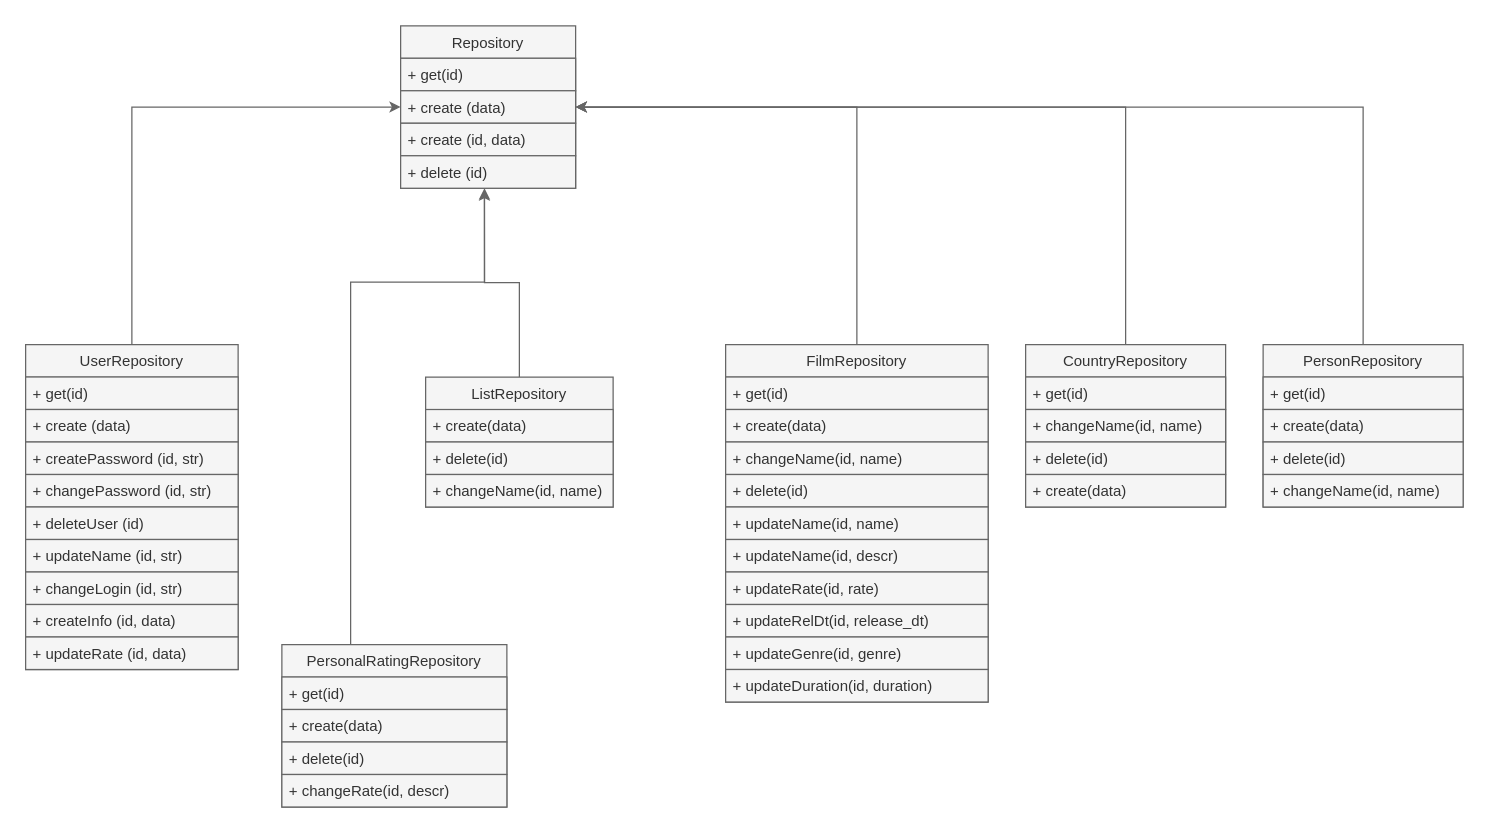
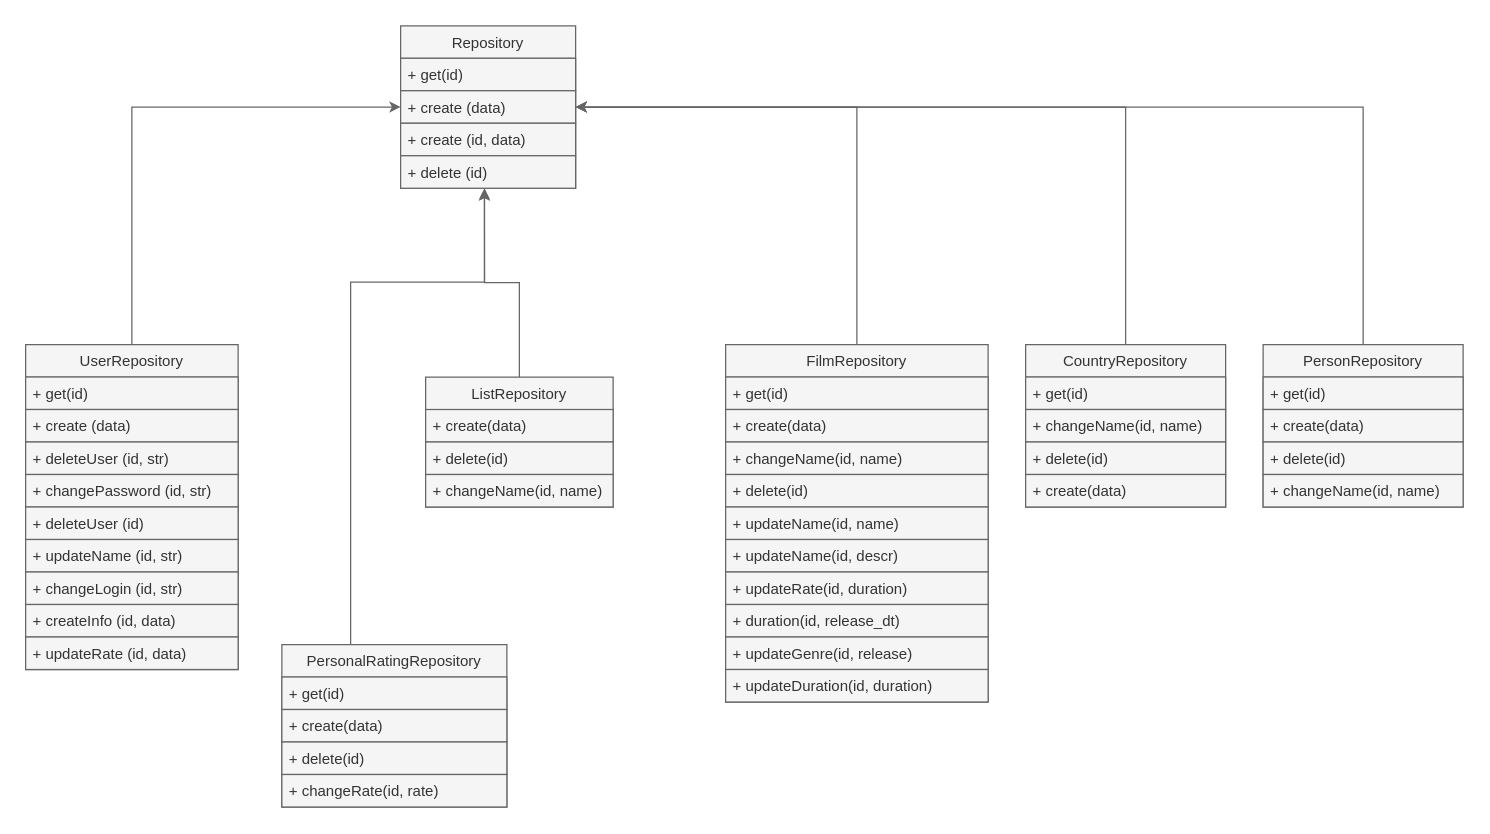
(132, 459) -> (113, 459)
(817, 589) -> (832, 589)
(843, 621) -> (830, 621)
(826, 654) -> (832, 654)
(378, 791) -> (373, 791)
